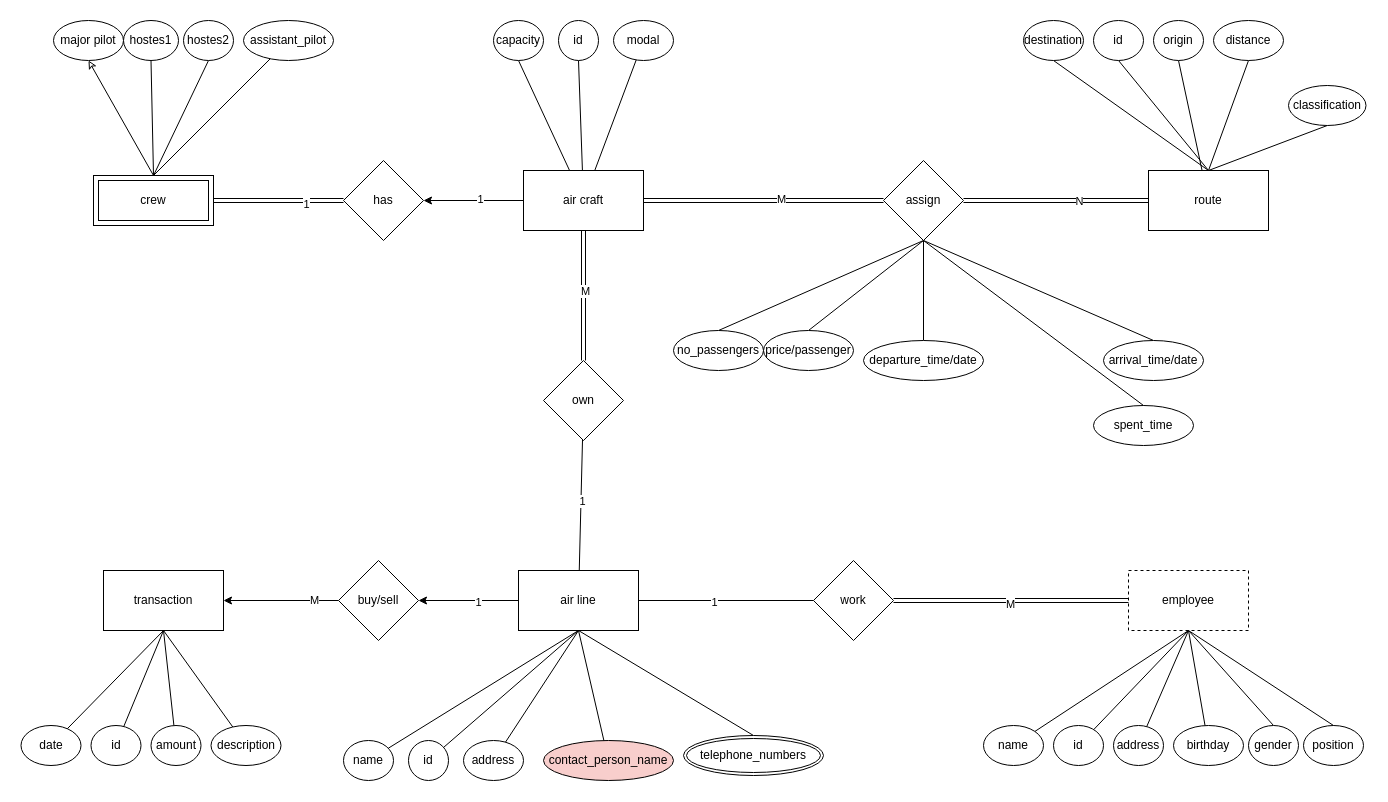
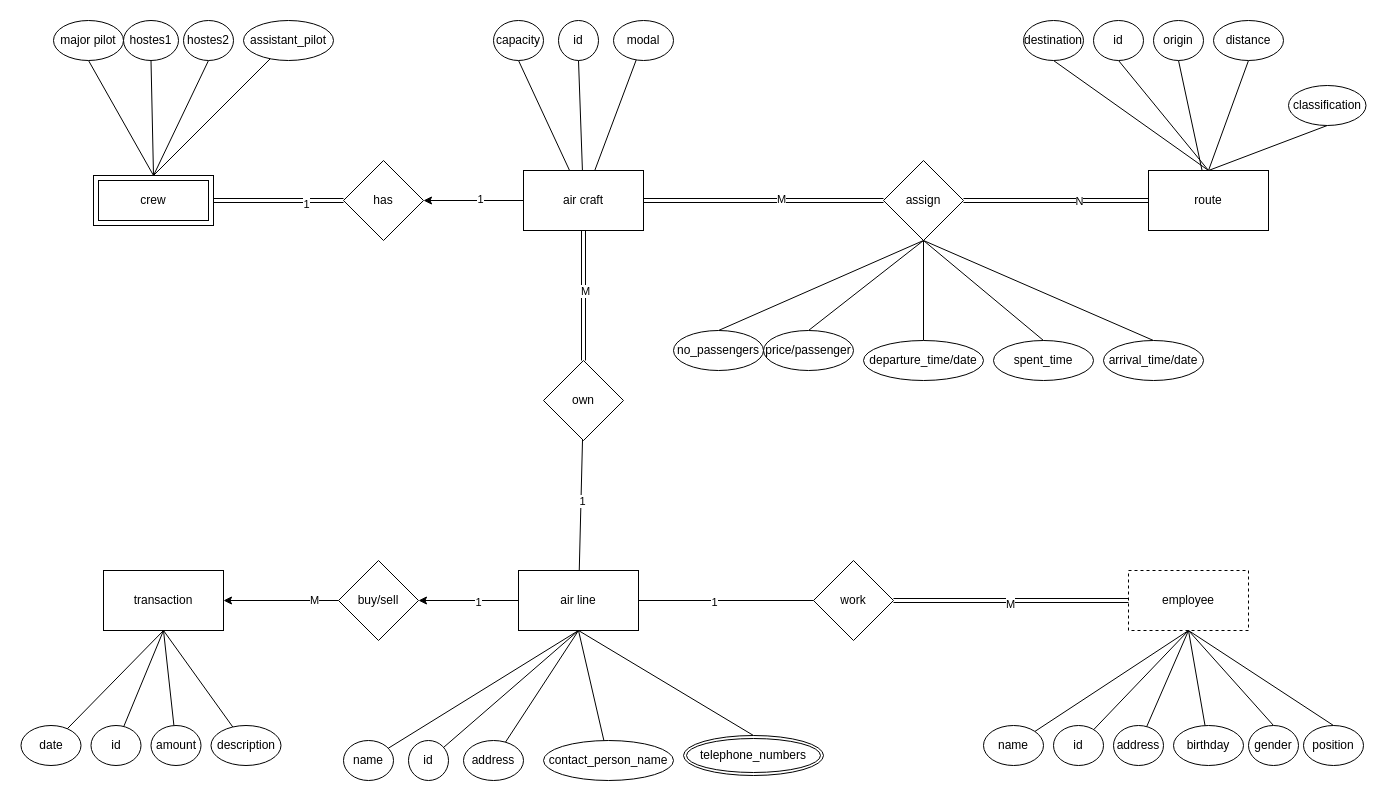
(92, 67) -> (90, 64)
(1144, 426) -> (1044, 361)
(609, 761) -> (609, 761)
